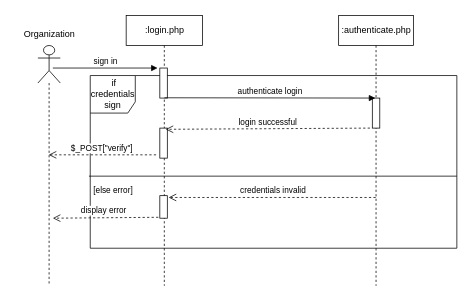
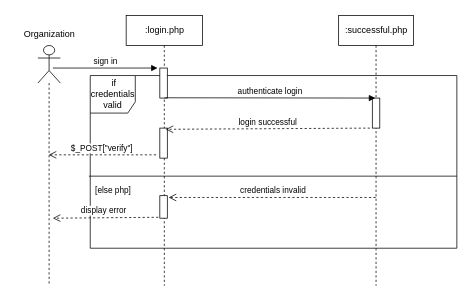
(376, 30) -> (376, 30)
(113, 94) -> (113, 94)
(113, 190) -> (113, 190)
